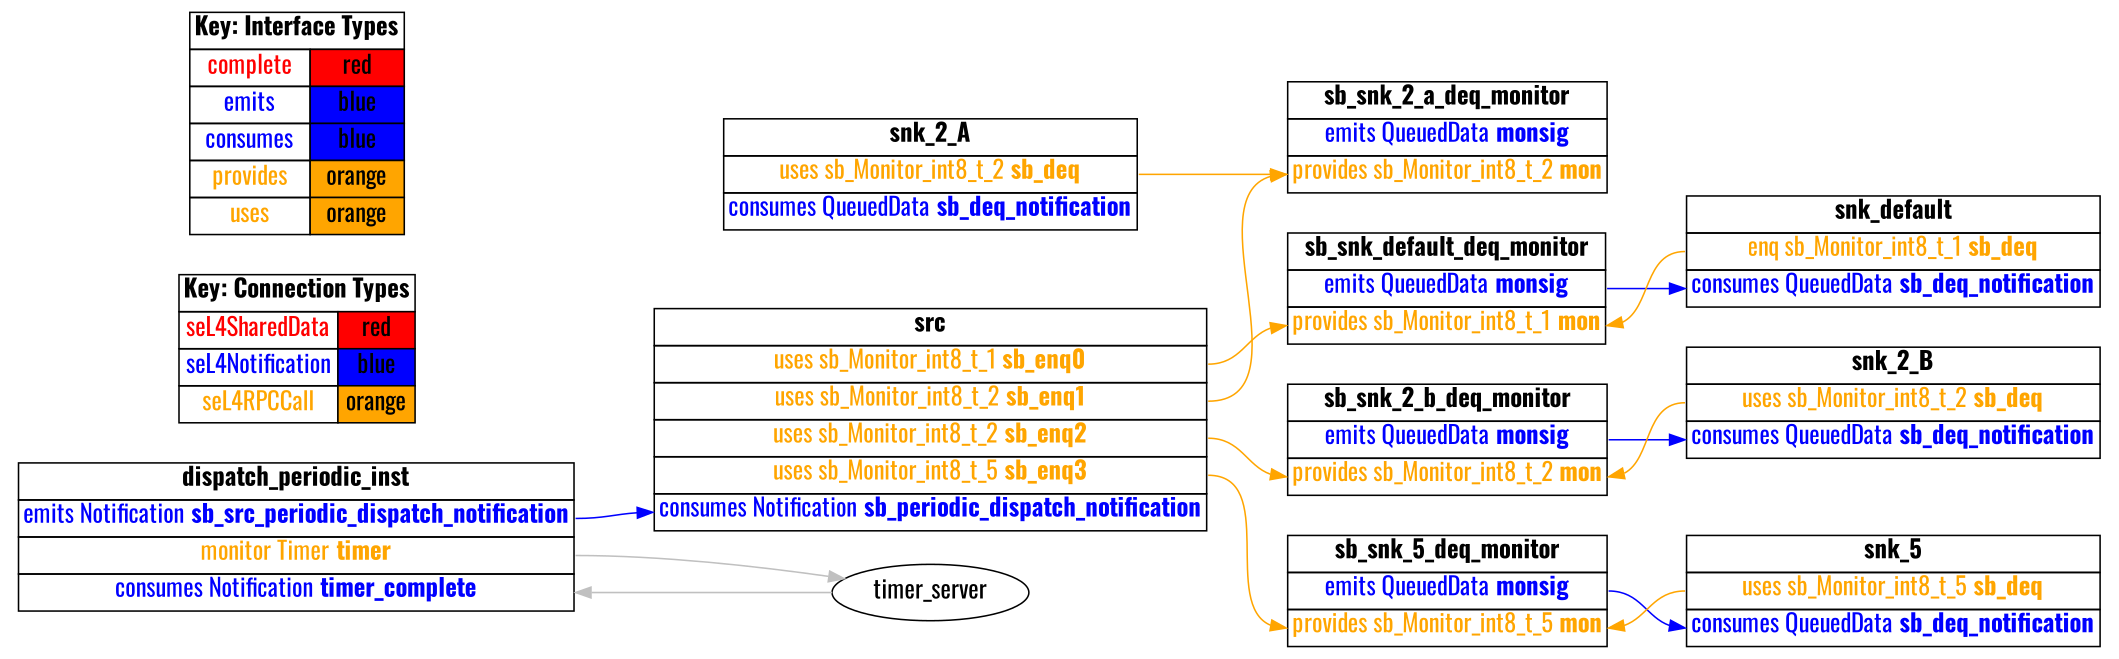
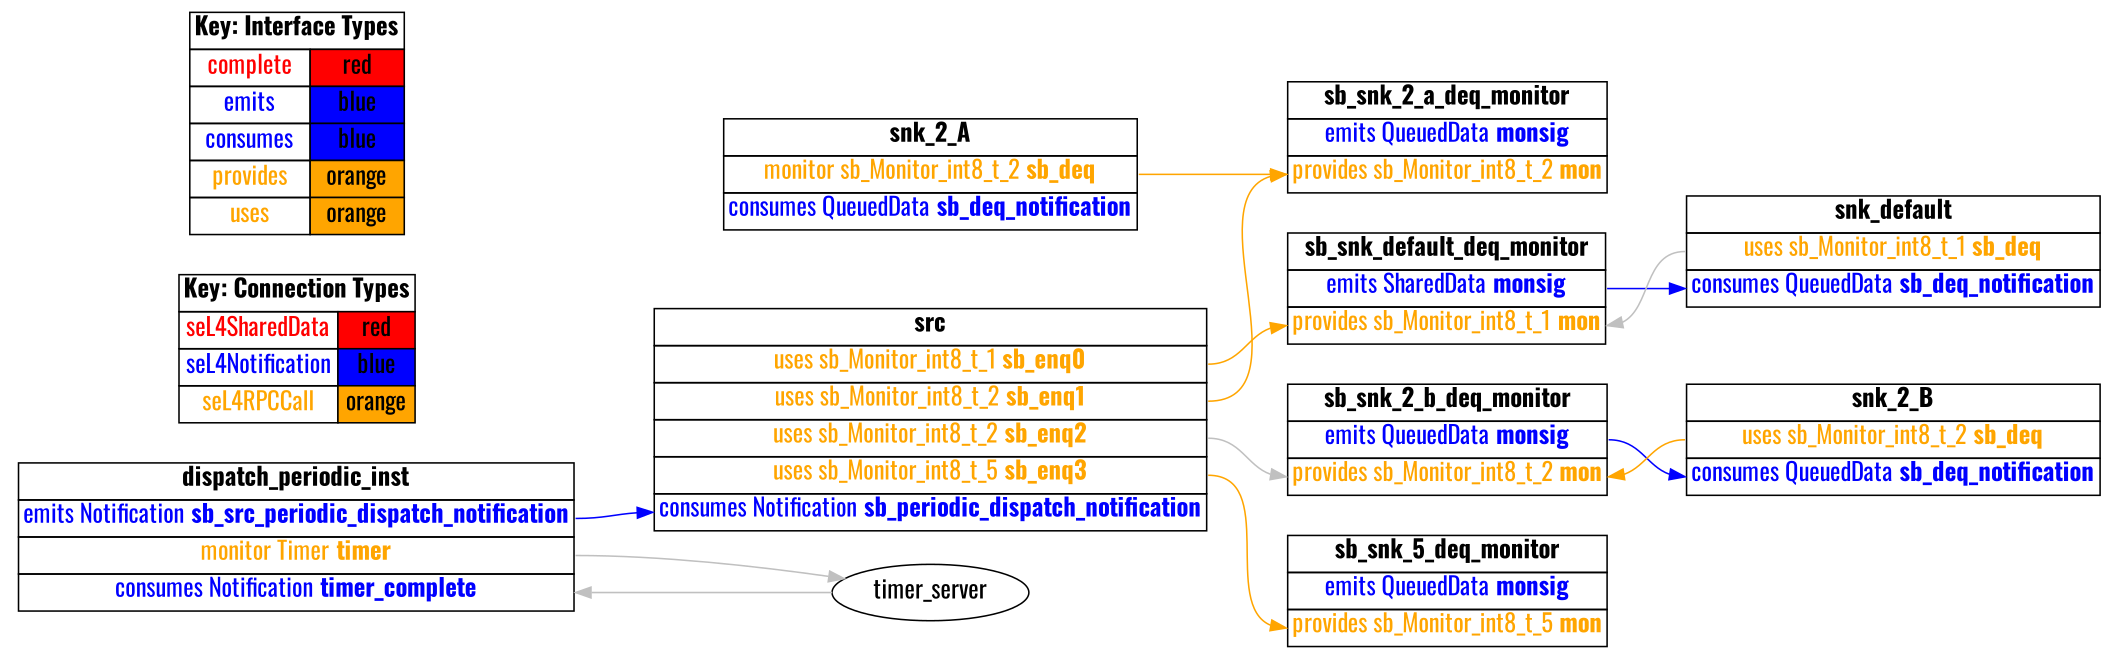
(895, 171) -> (895, 171)
(1858, 248) -> (1858, 248)
(1650, 279) -> (1650, 279)
(1410, 285) -> (1410, 285)
(1241, 452) -> (1241, 452)
(1893, 591) -> none
